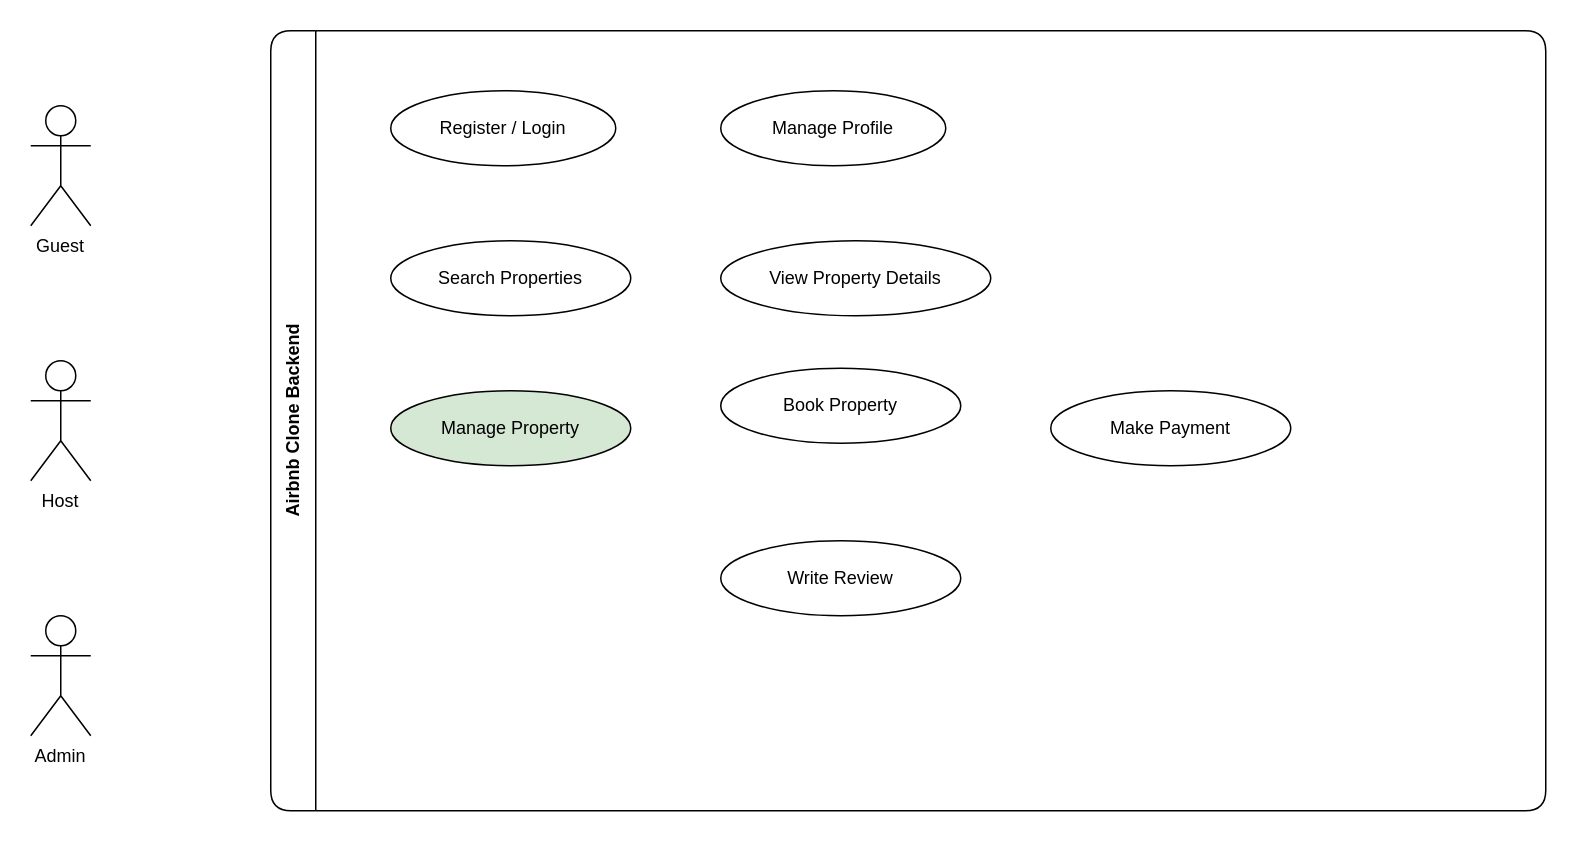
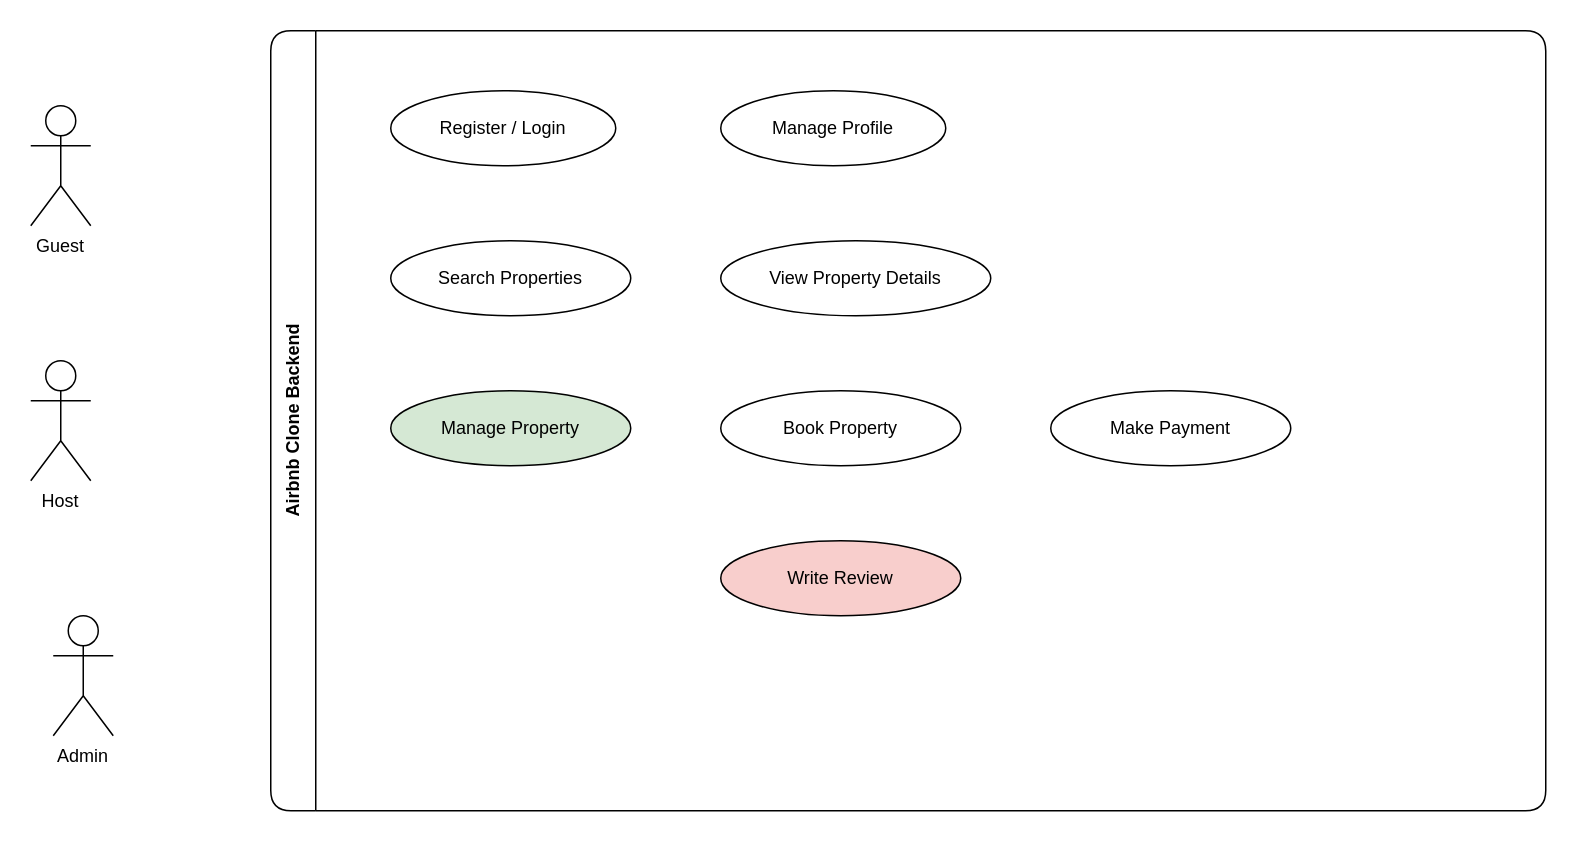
(841, 406) -> (841, 428)
(841, 578) -> (841, 578)
(61, 676) -> (83, 676)
